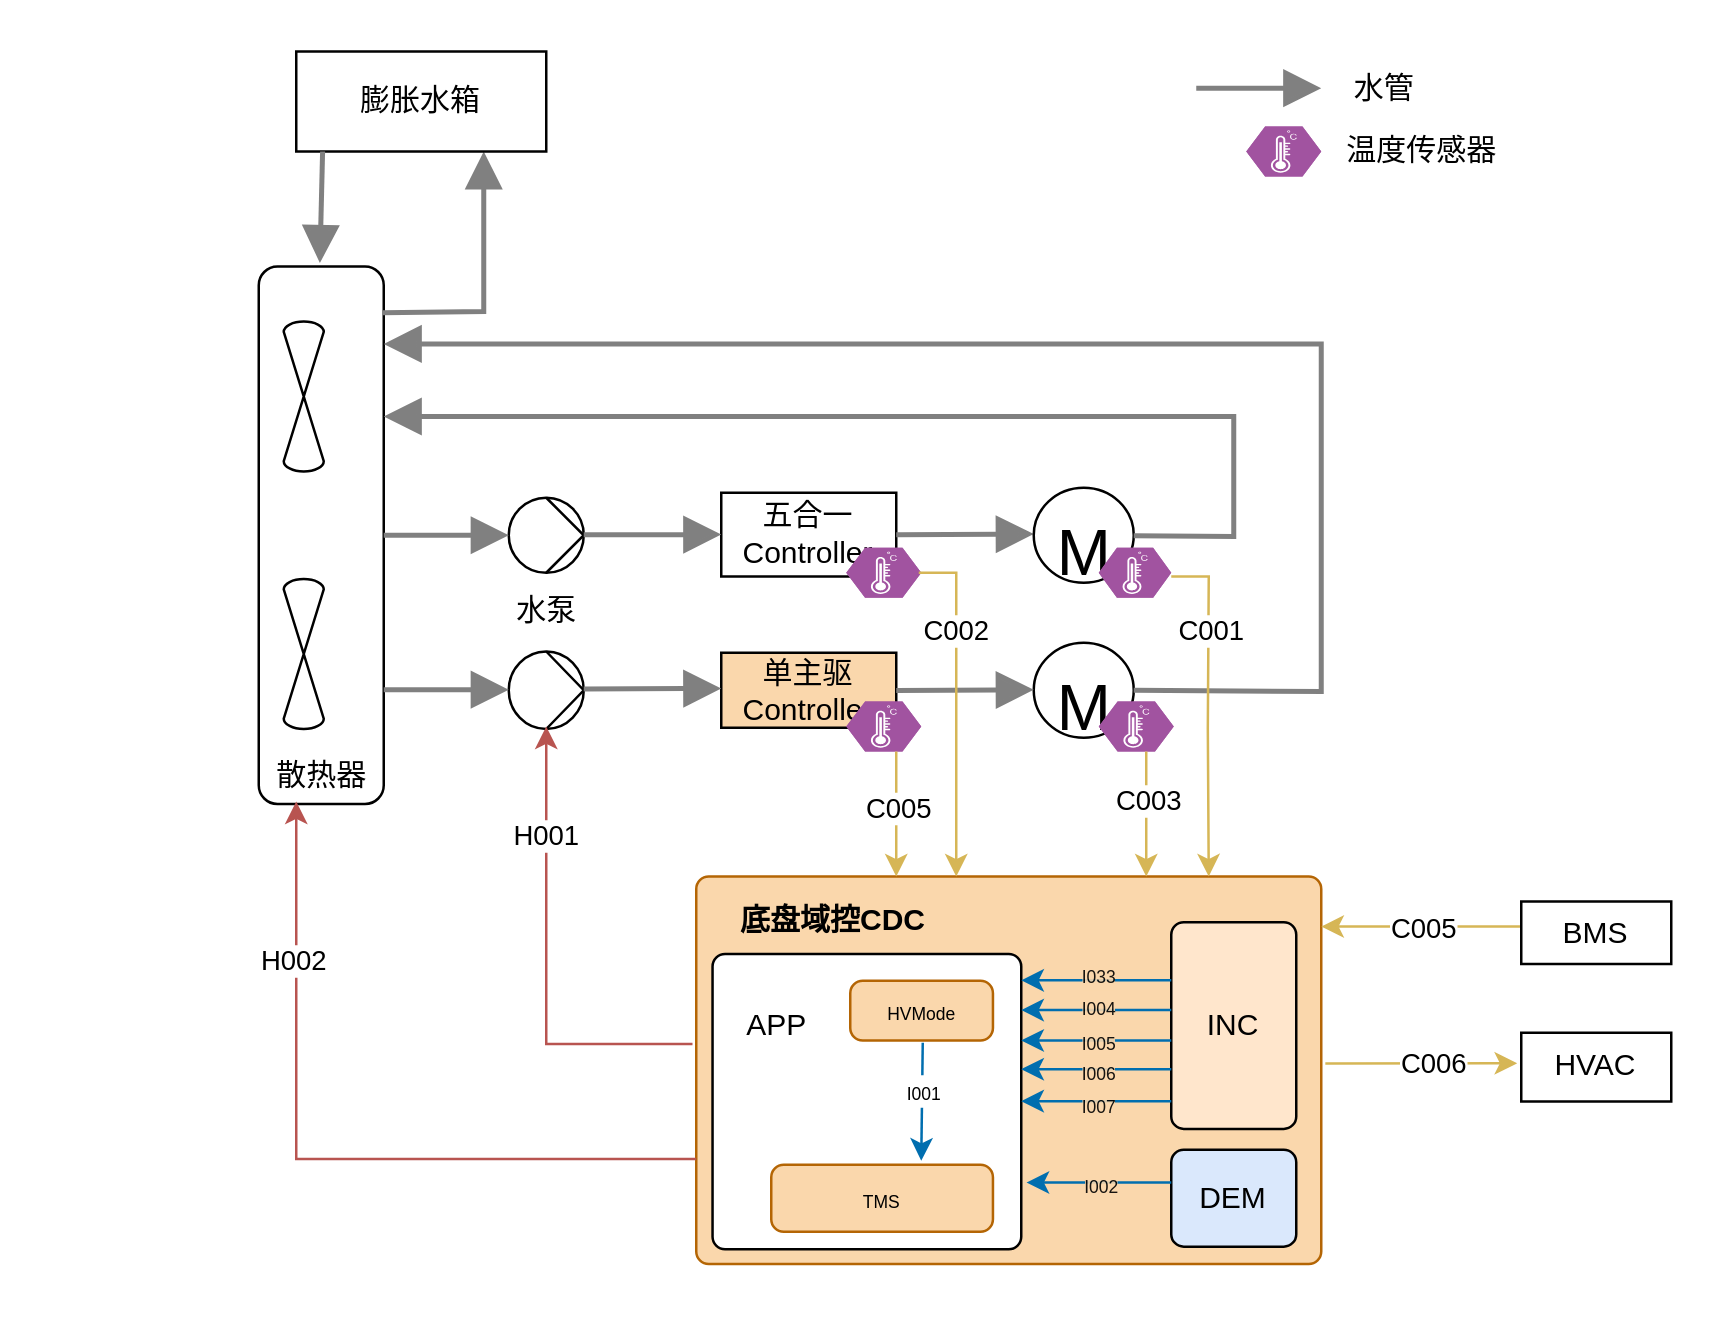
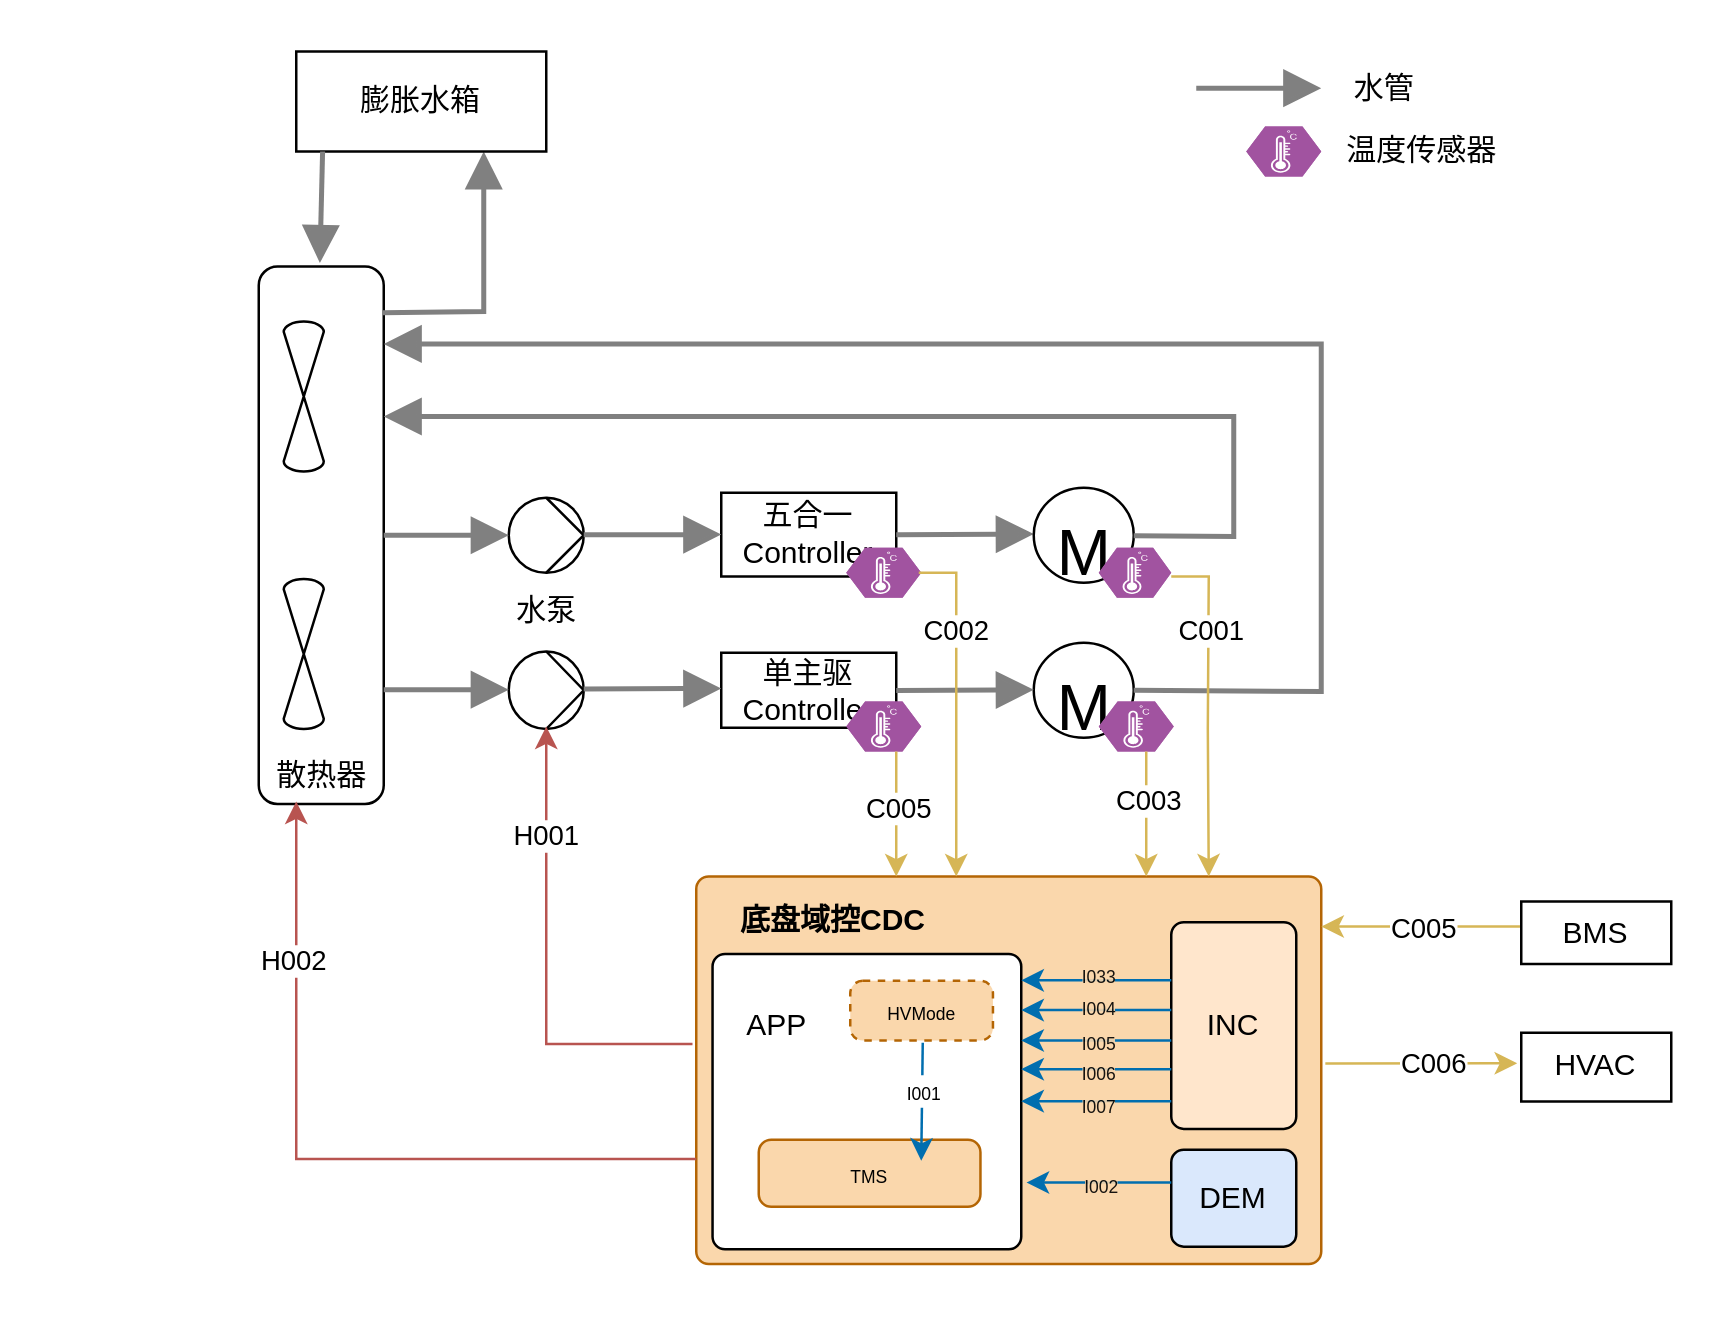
(809, 690) -> (809, 690)
(922, 1010) -> (922, 1010)
(882, 1198) -> (870, 1173)
